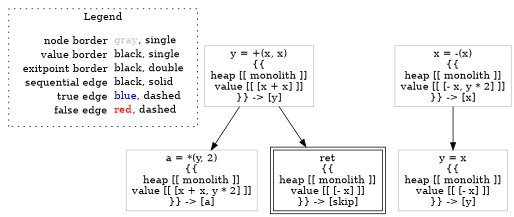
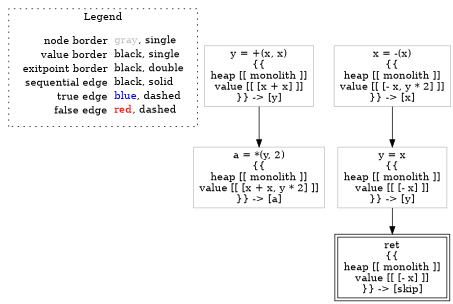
(290, 124) -> (392, 217)
